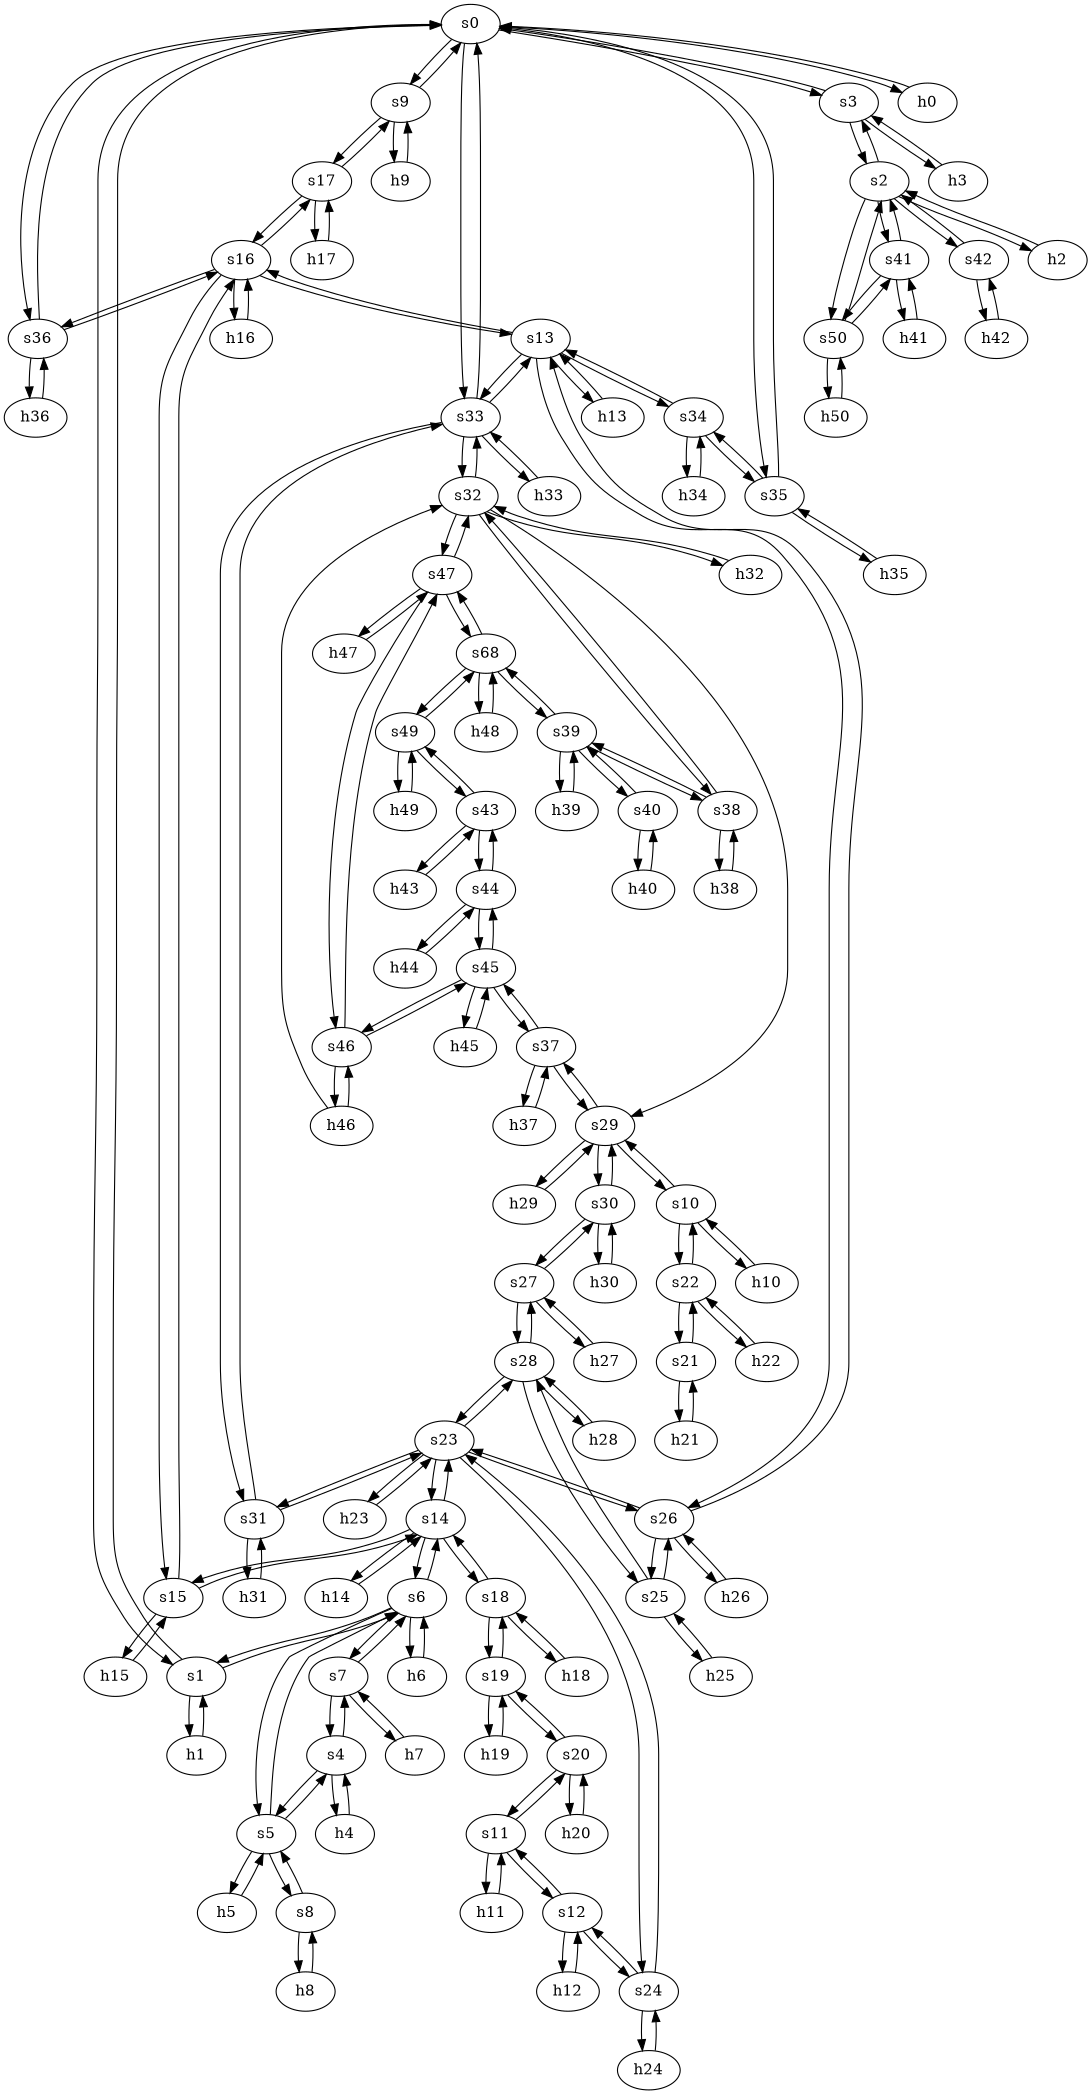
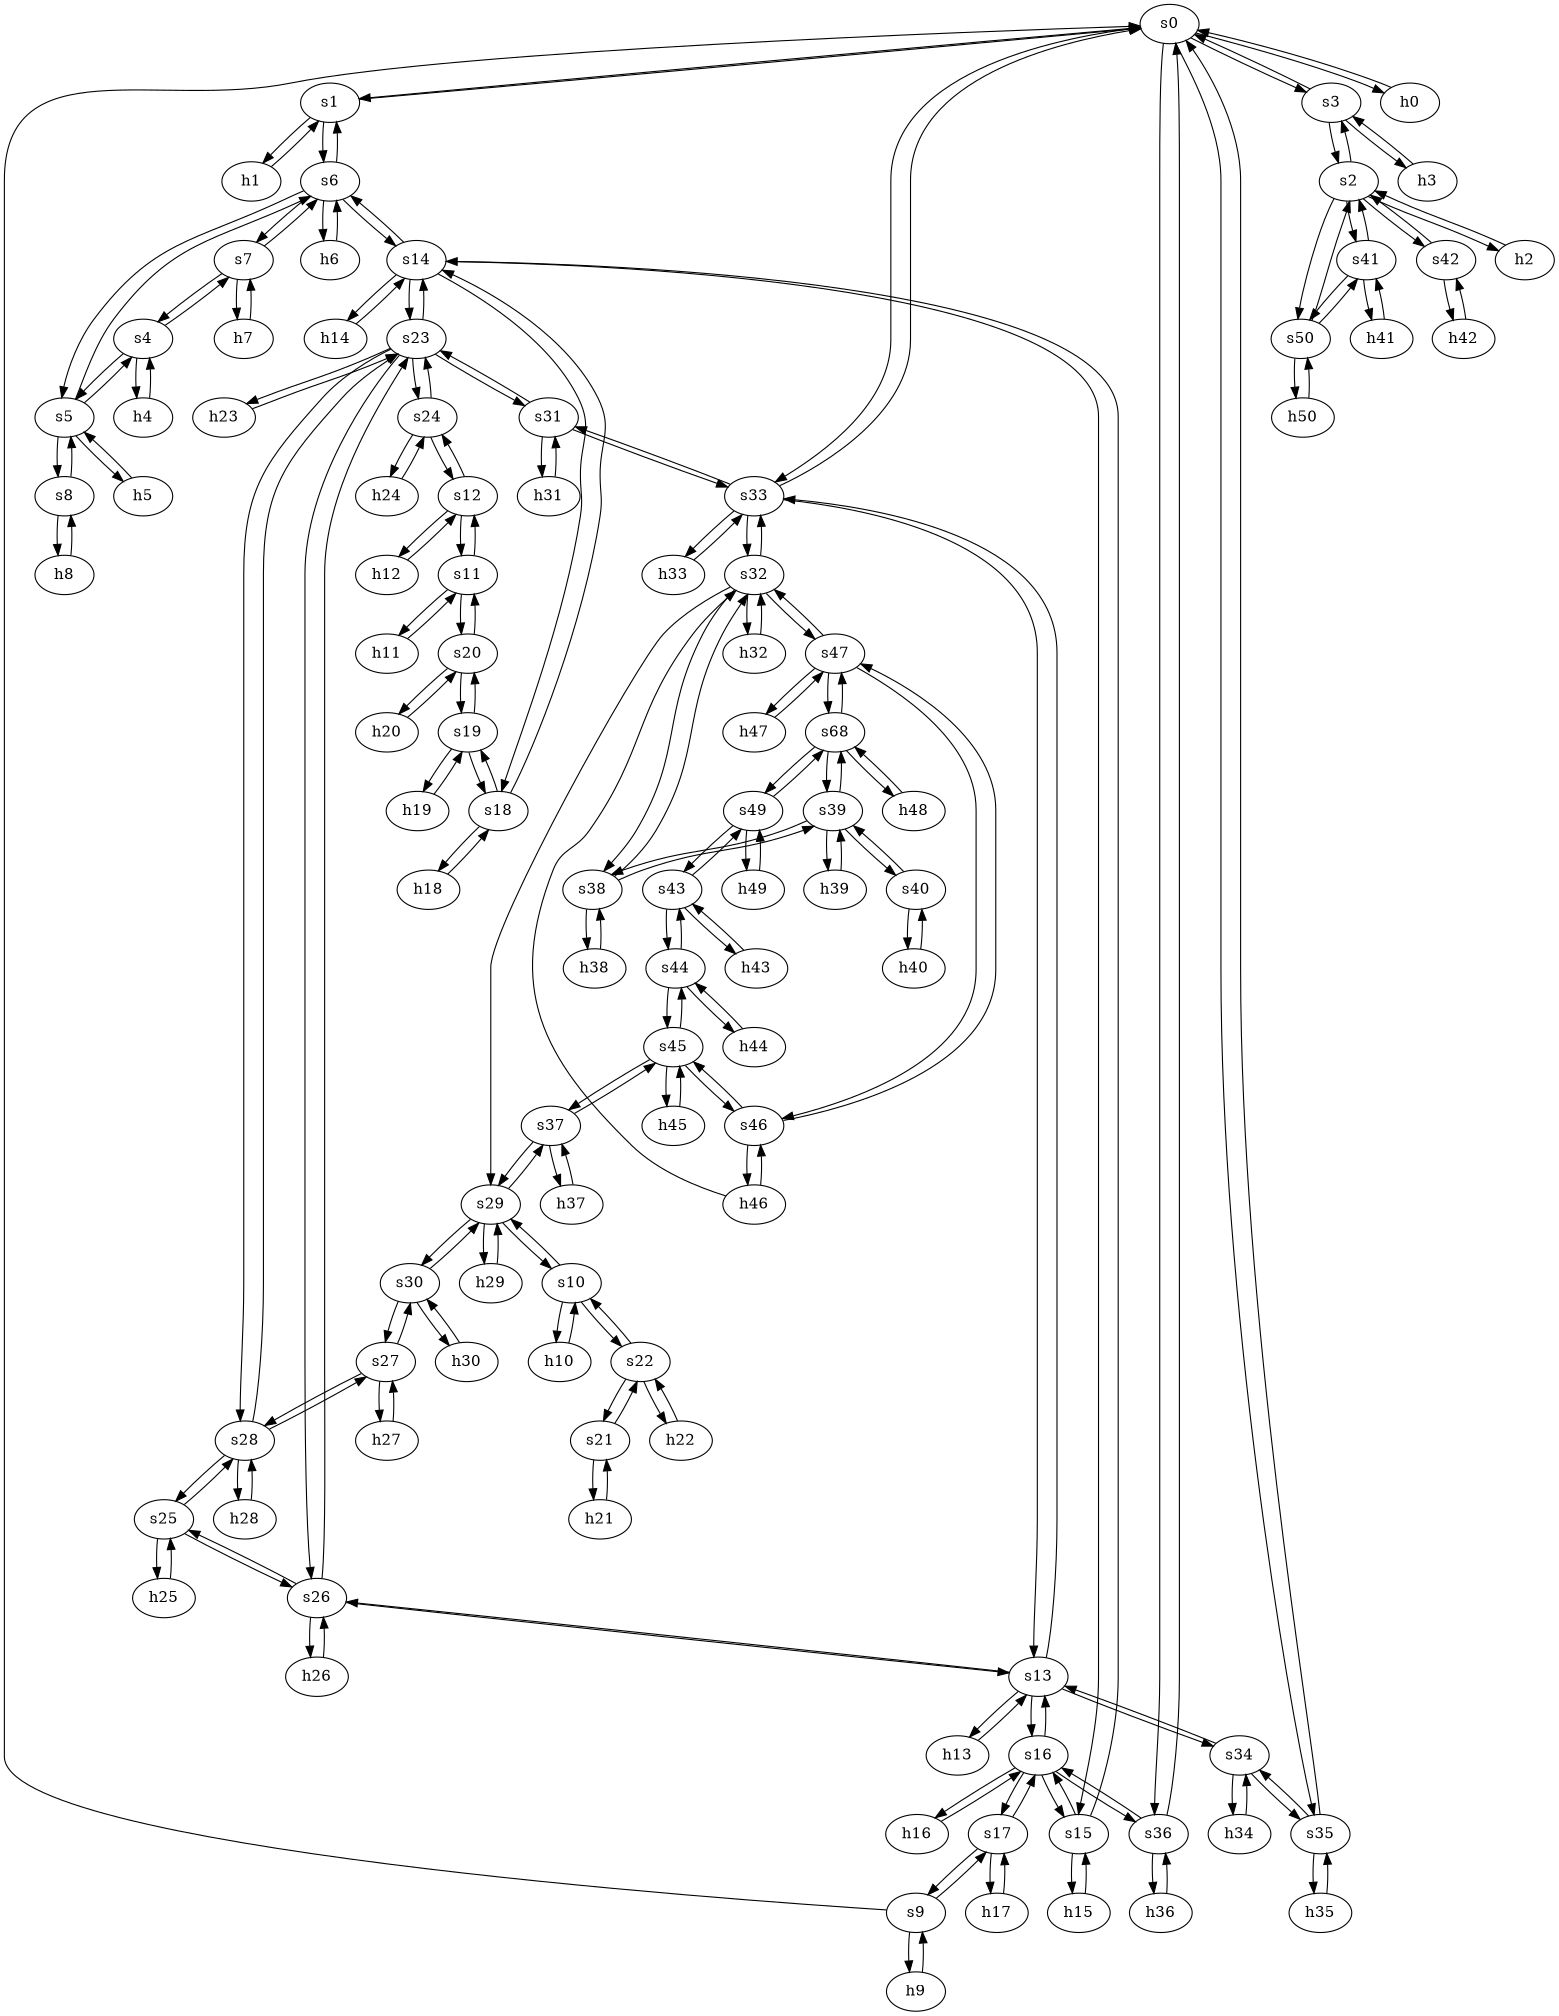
(434, 57) -> none
